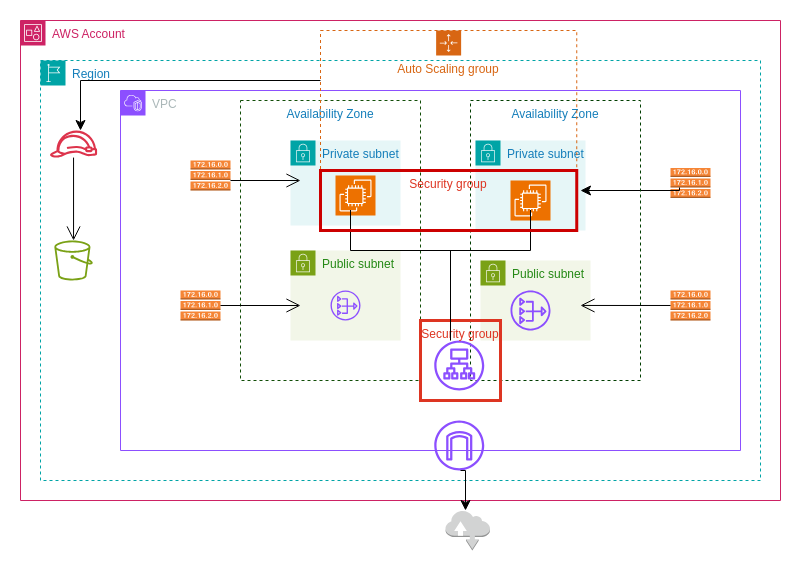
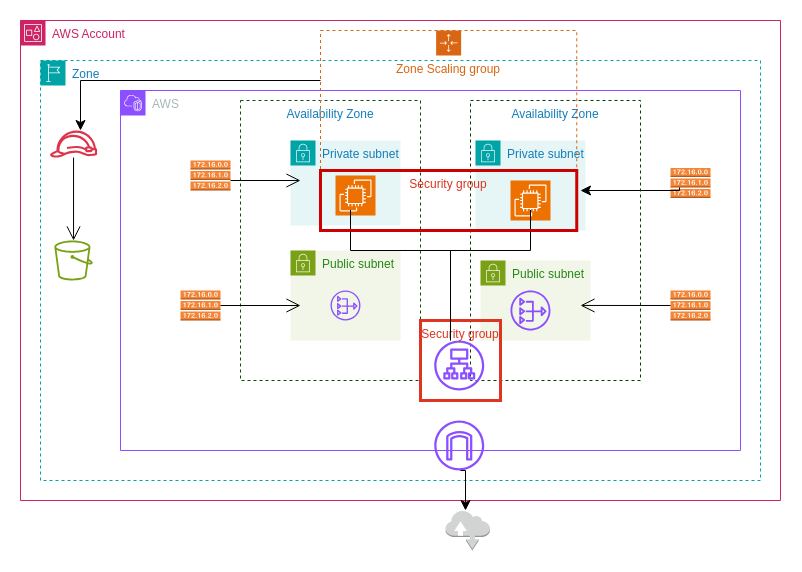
(449, 70) -> (449, 70)
(91, 75) -> (86, 75)
(163, 105) -> (163, 105)
